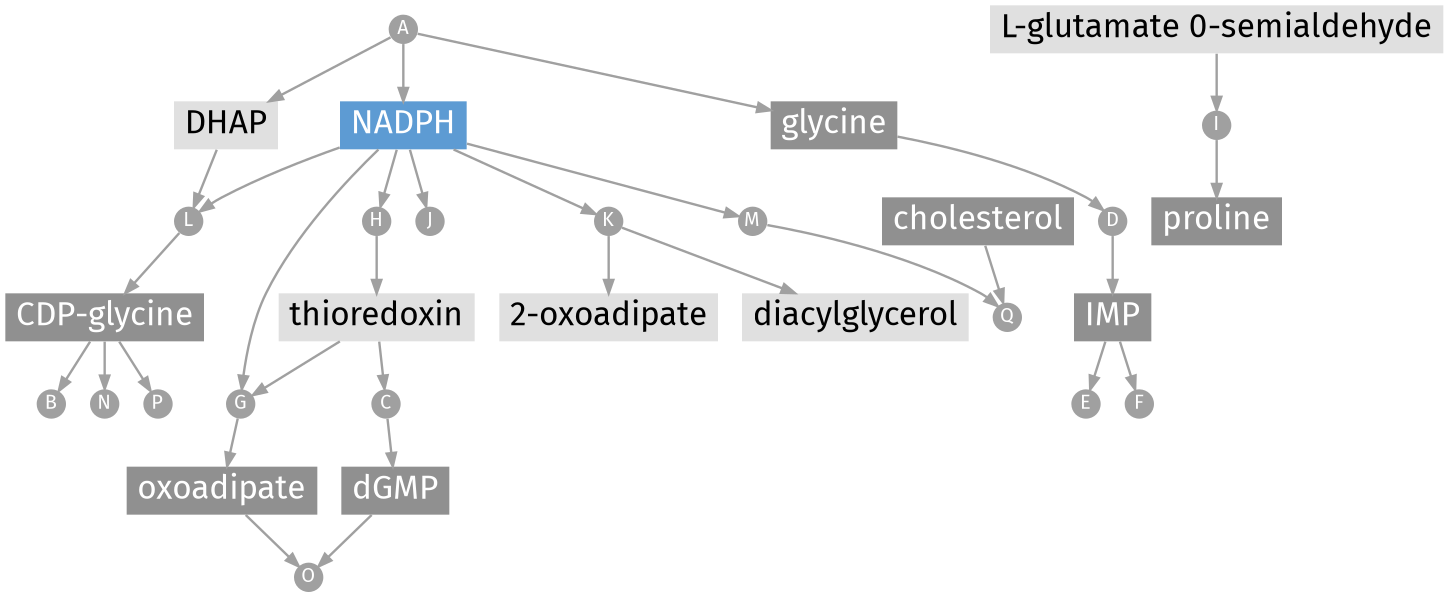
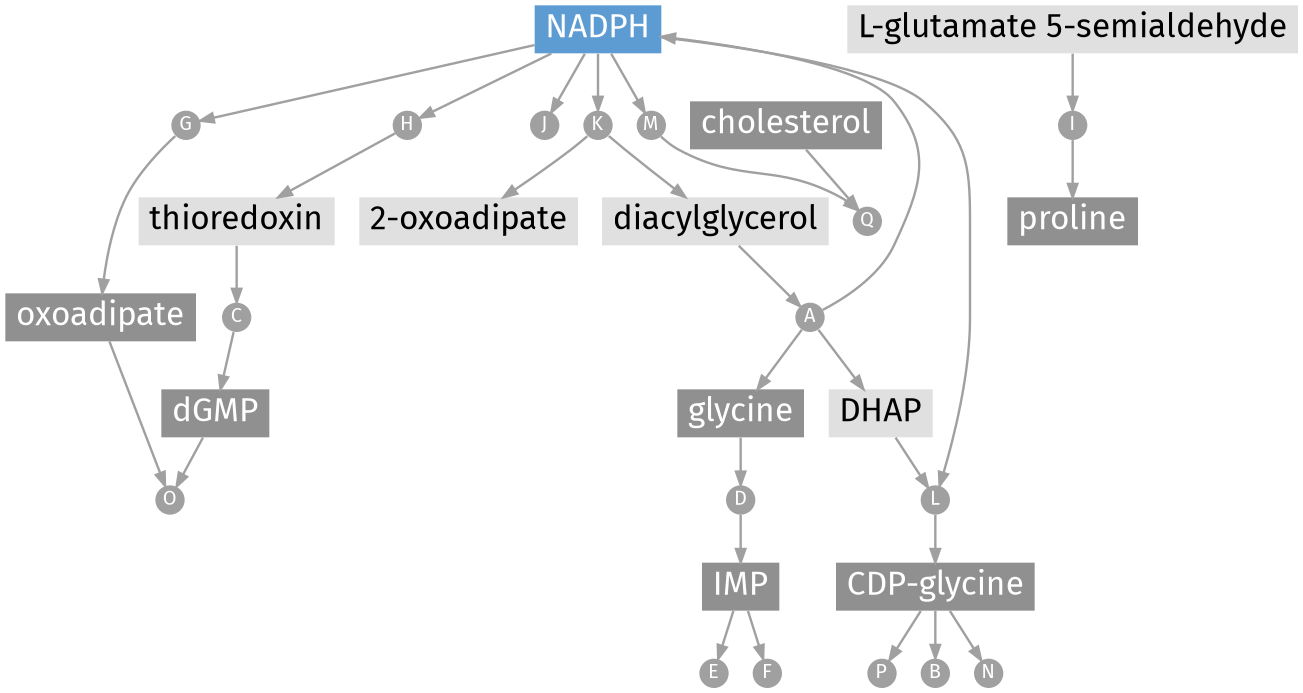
(1217, 29) -> (1073, 29)
none -> (765, 271)
(302, 365) -> none
